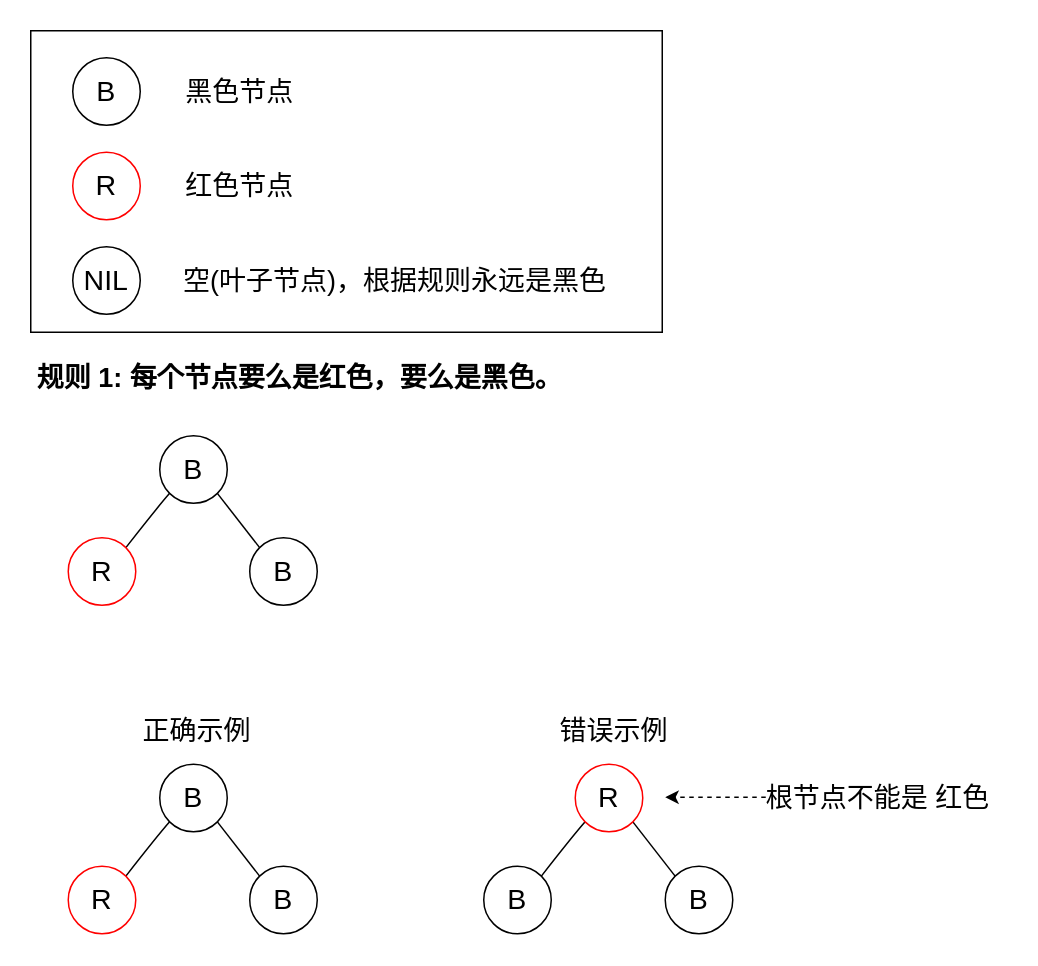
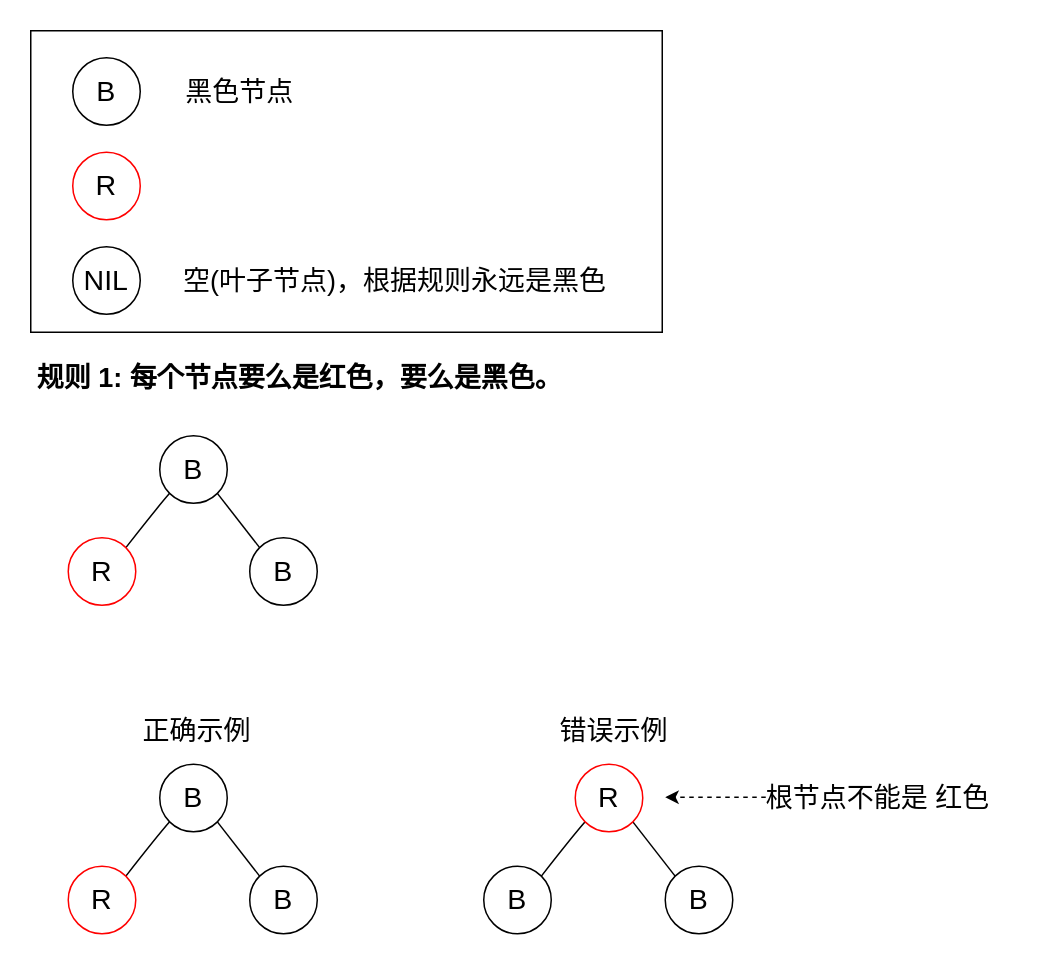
(240, 186) -> none
